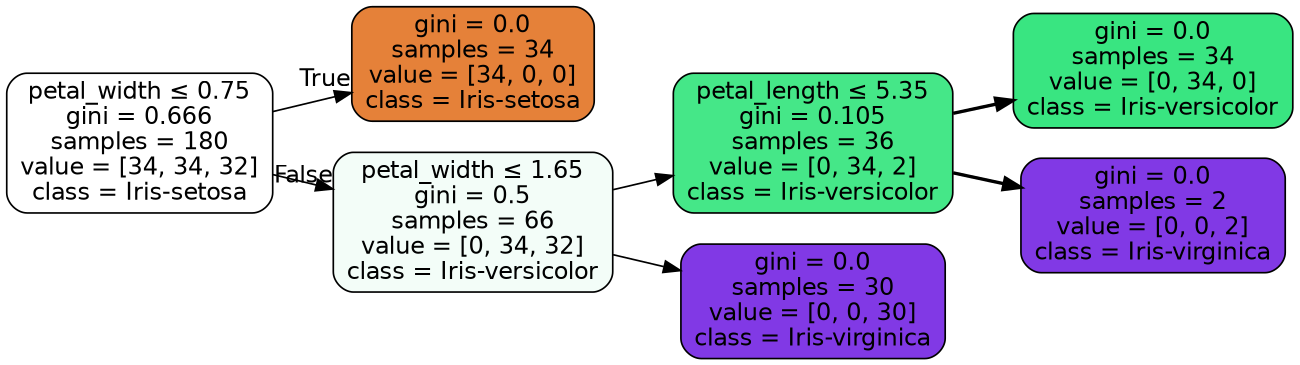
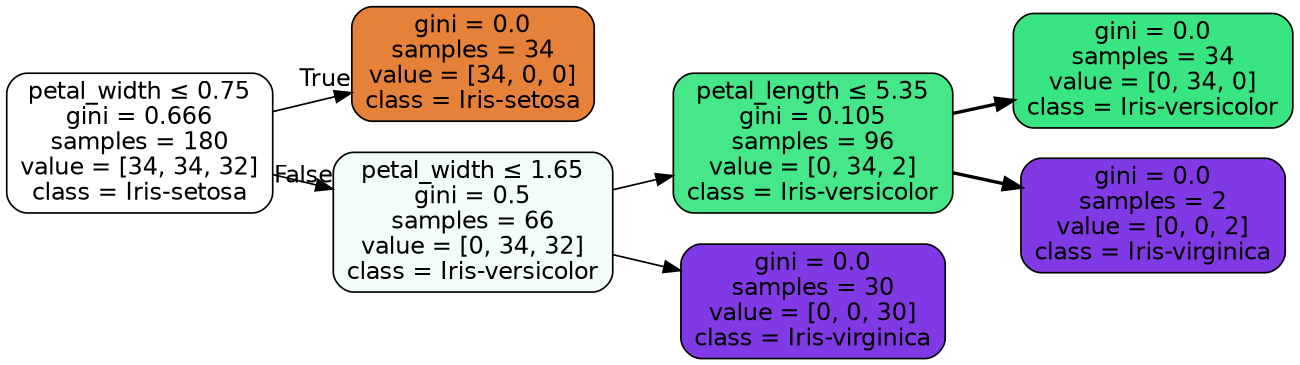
(813, 142) -> (813, 142)
